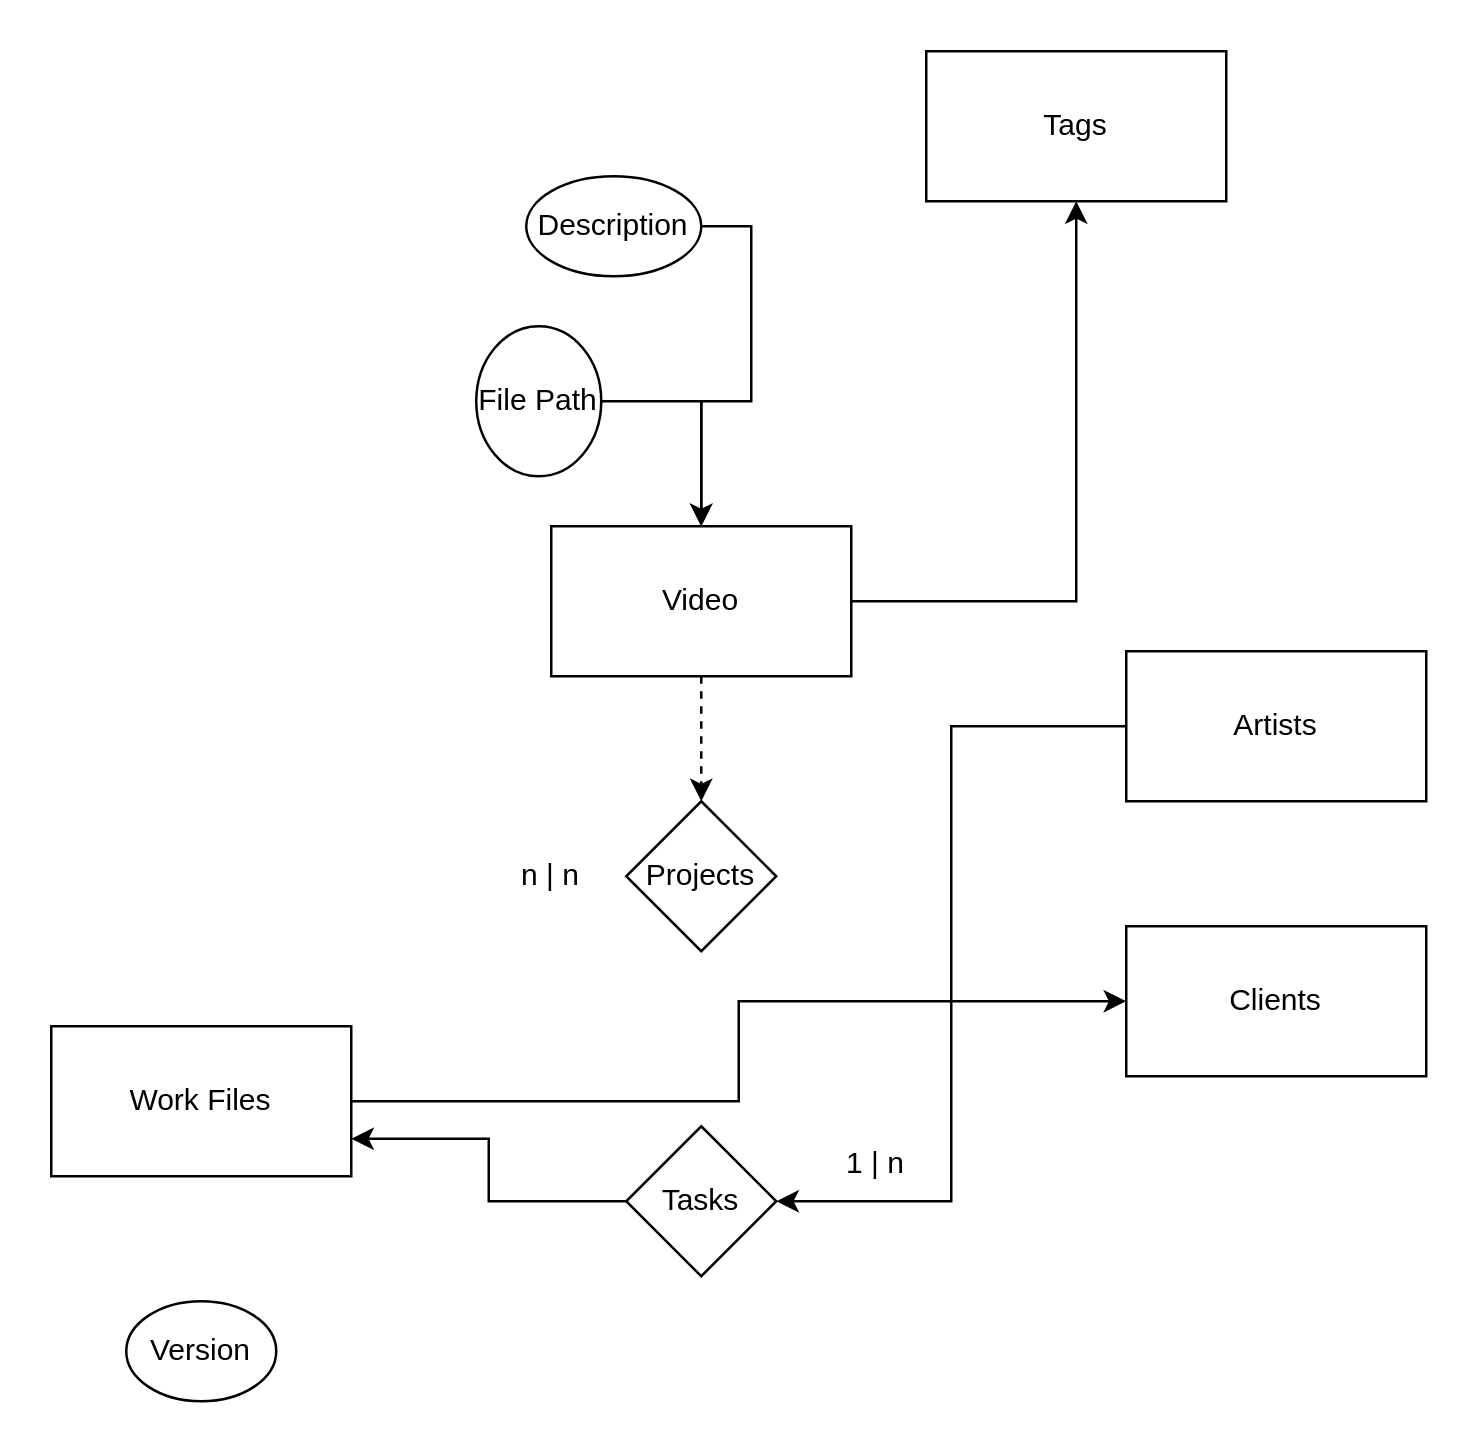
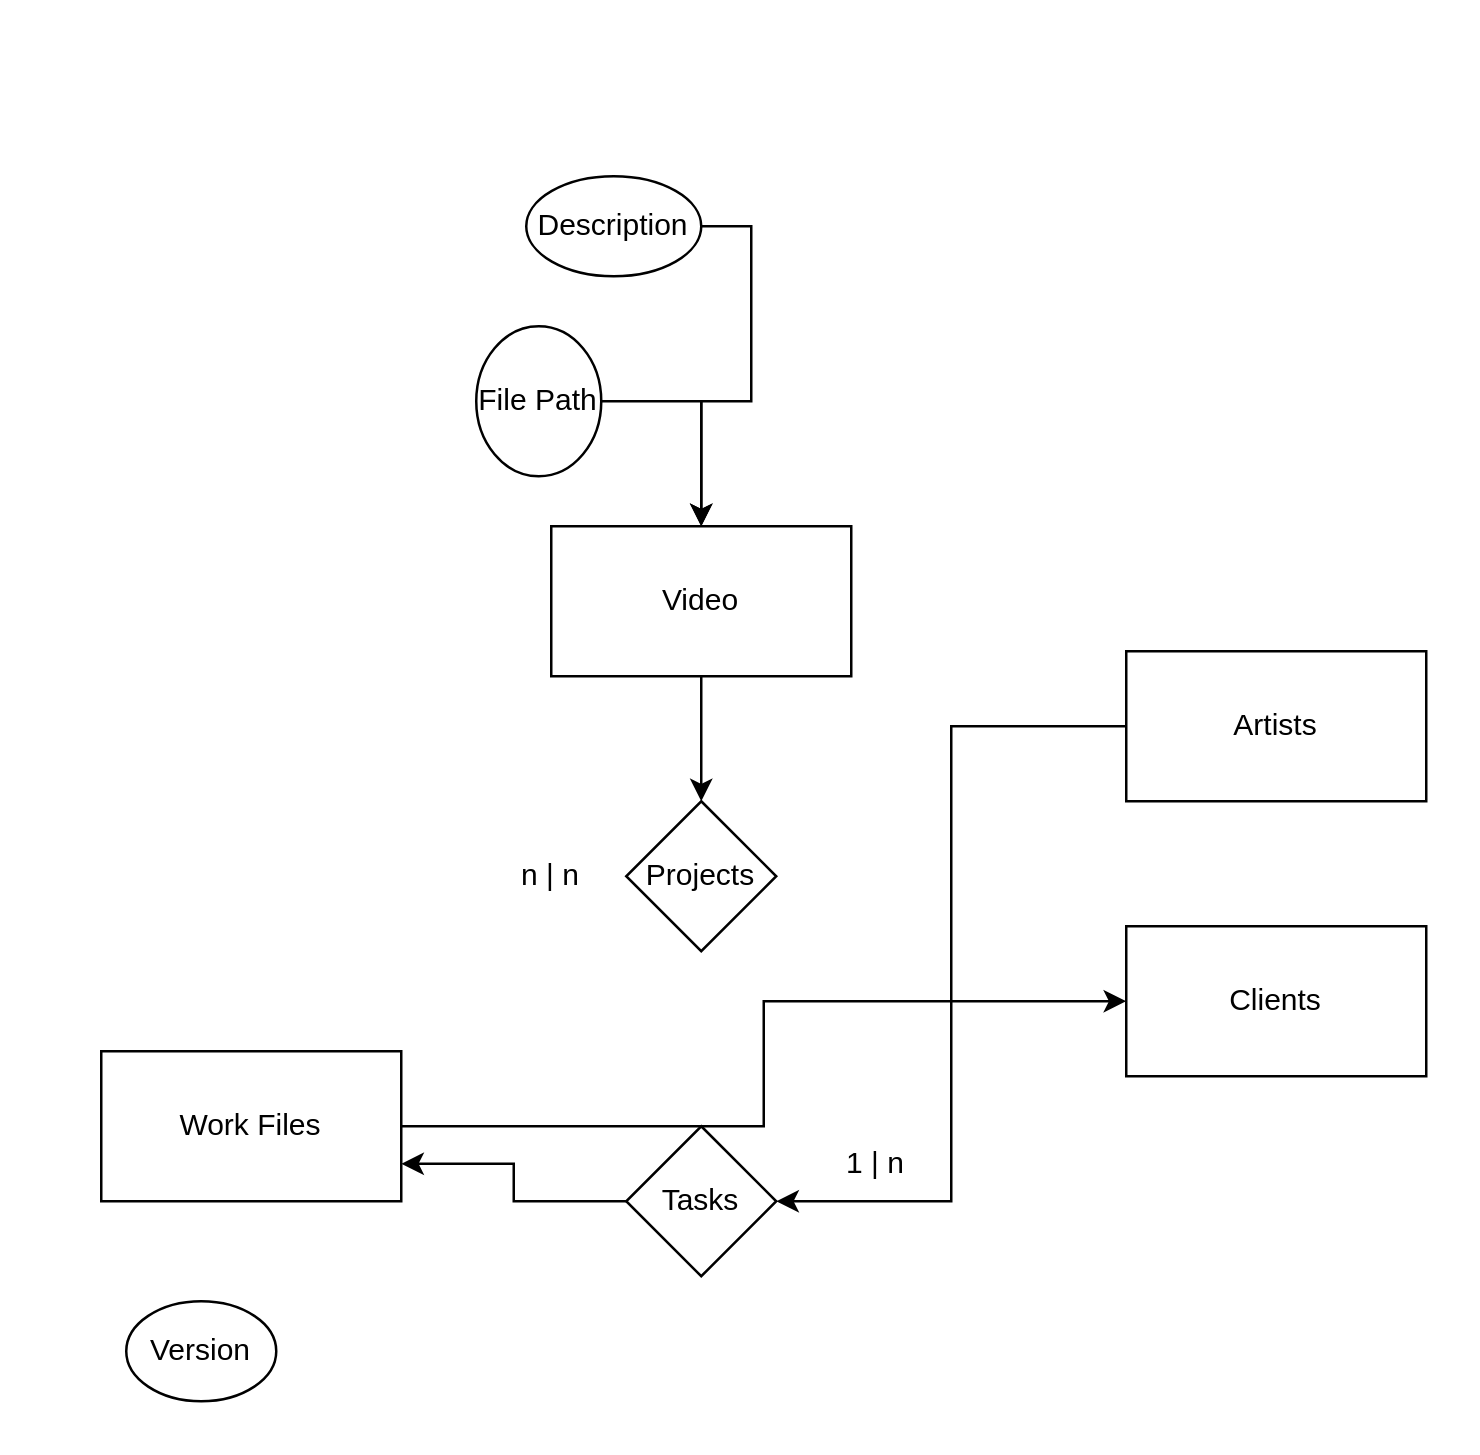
(1076, 126) -> none
(1076, 522) -> none
(701, 732) -> (701, 732)
(201, 1101) -> (251, 1126)
